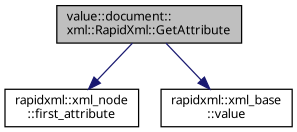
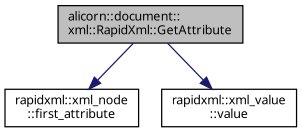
(149, 24) -> (150, 24)
(227, 108) -> (229, 108)
